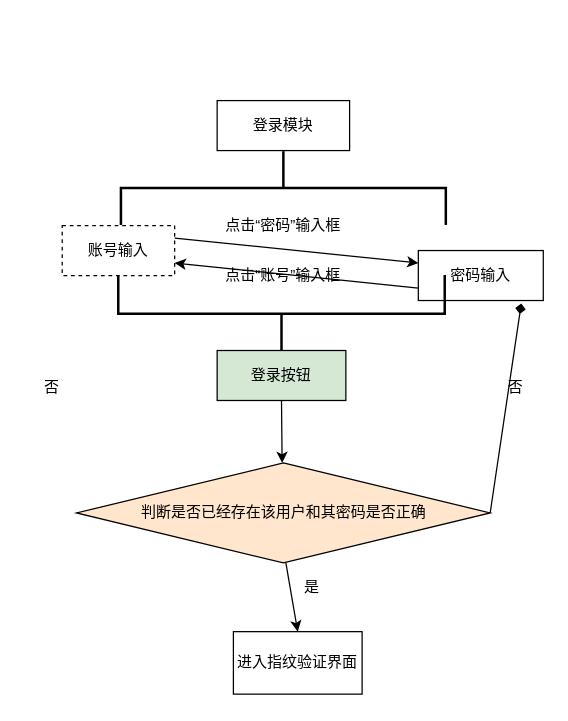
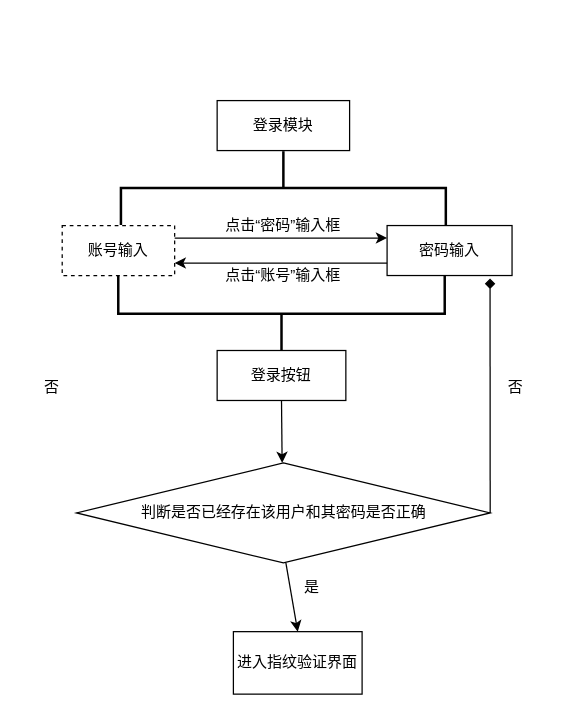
(481, 276) -> (449, 251)
(281, 376) -> (281, 376)
(283, 513) -> (283, 513)
